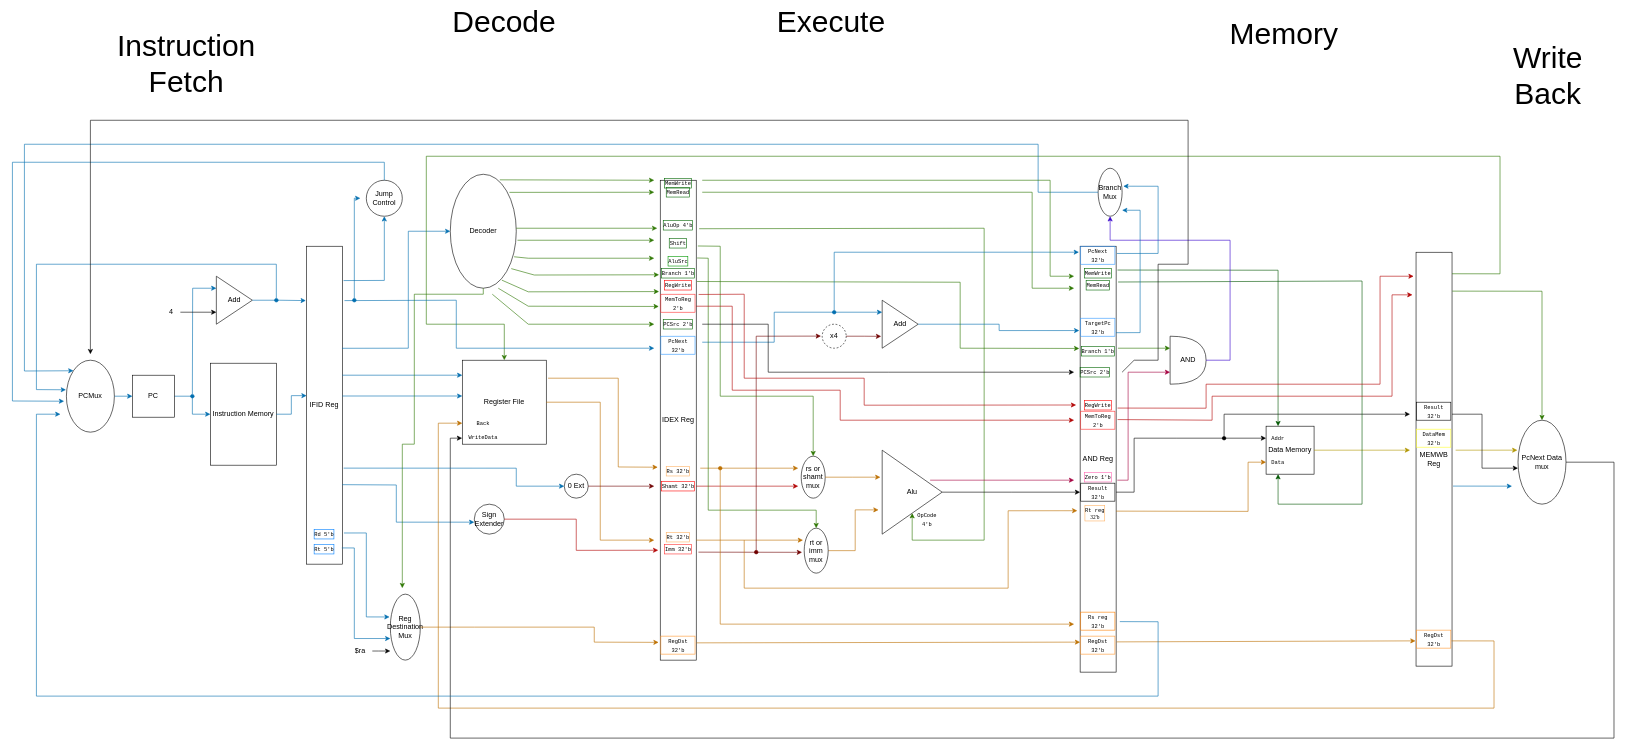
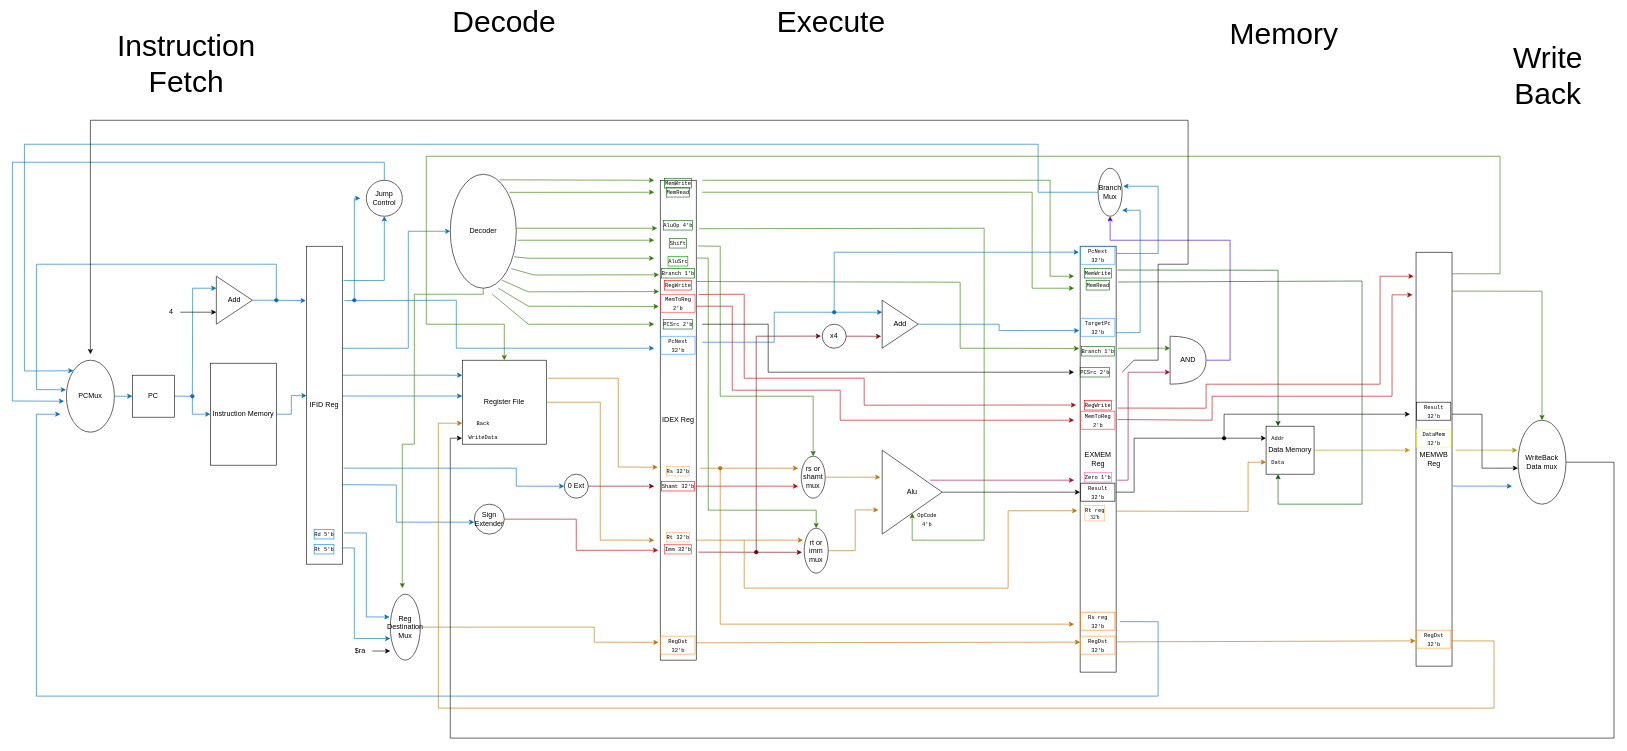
(834, 336) -> (834, 336)
(1098, 459) -> (1098, 459)
(1542, 462) -> (1542, 462)
